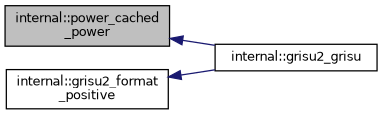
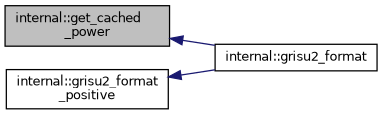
(87, 26) -> (87, 26)
(296, 58) -> (296, 58)
